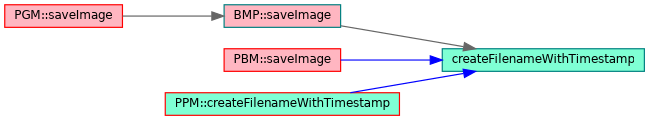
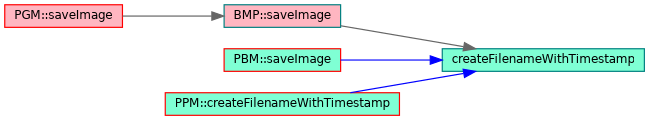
(282, 60) -> (282, 60)
